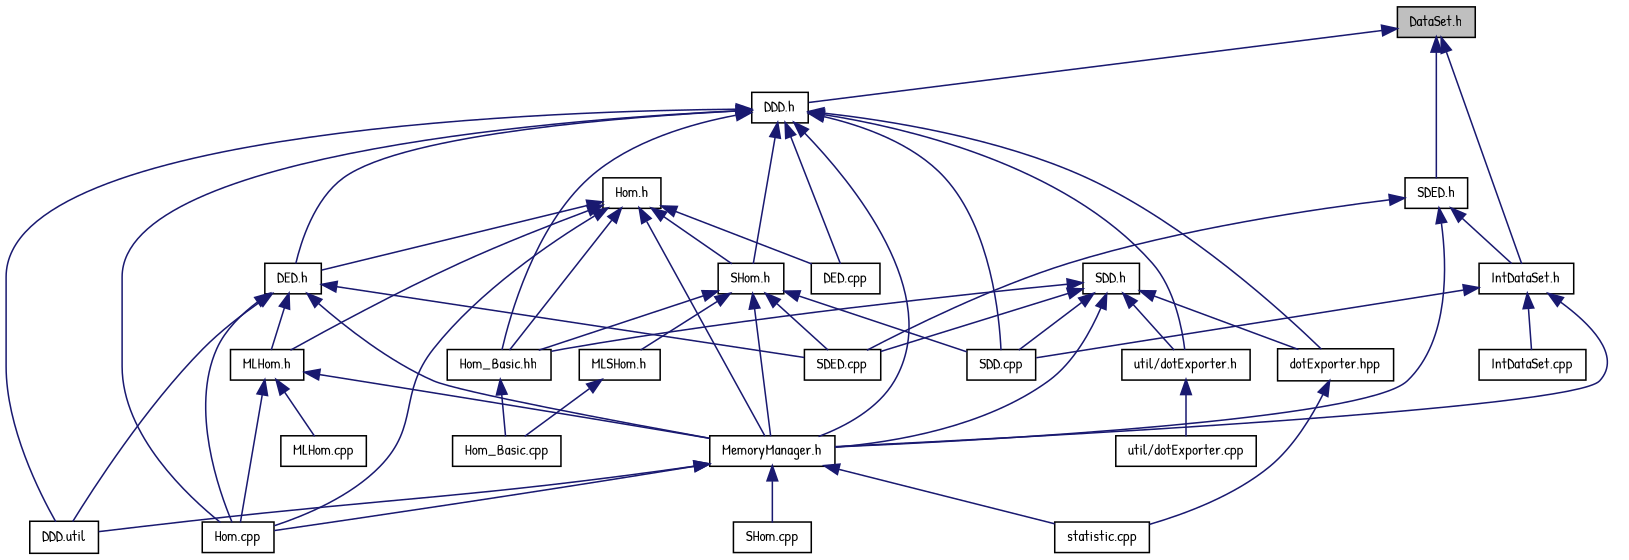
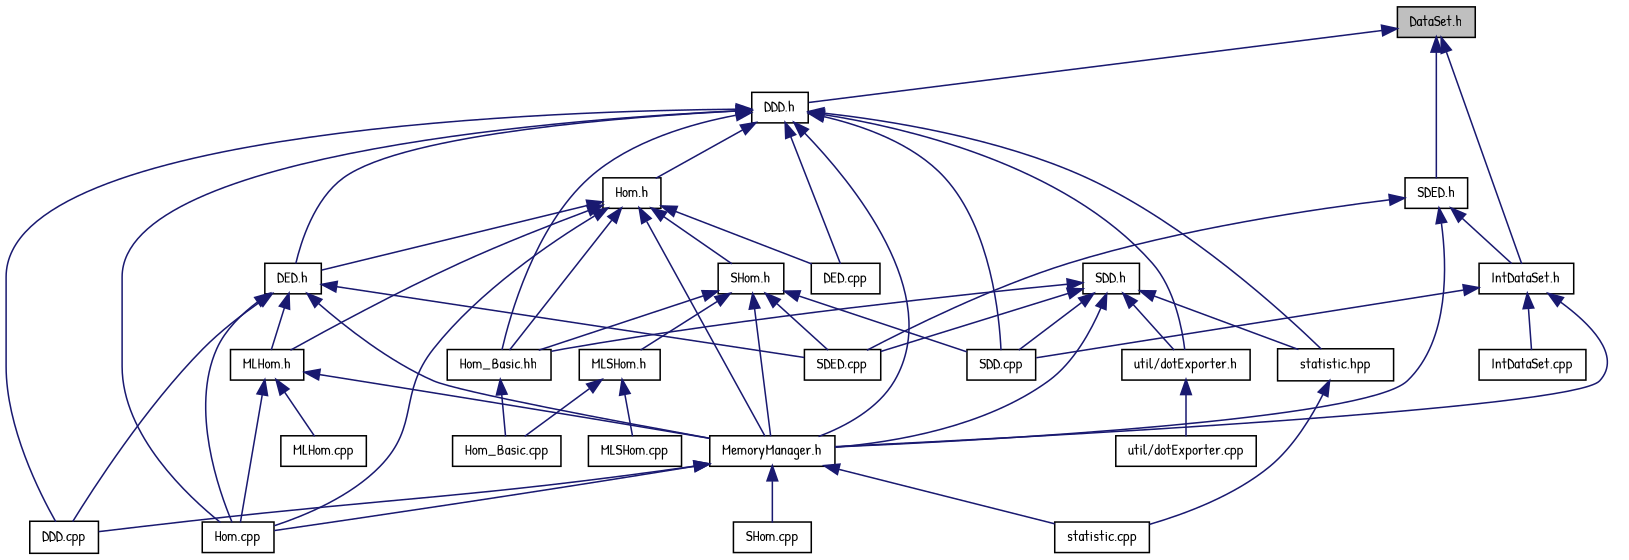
(764, 201) -> (699, 154)
(1336, 365) -> (1336, 365)
none -> (635, 451)
(64, 537) -> (64, 537)
